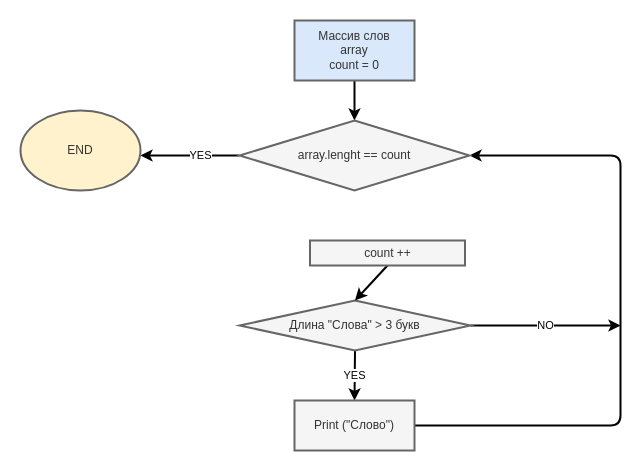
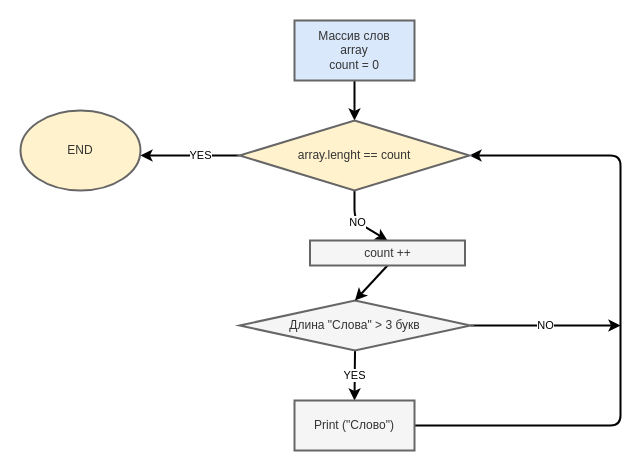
(355, 156) -> (355, 156)
none -> (357, 219)
